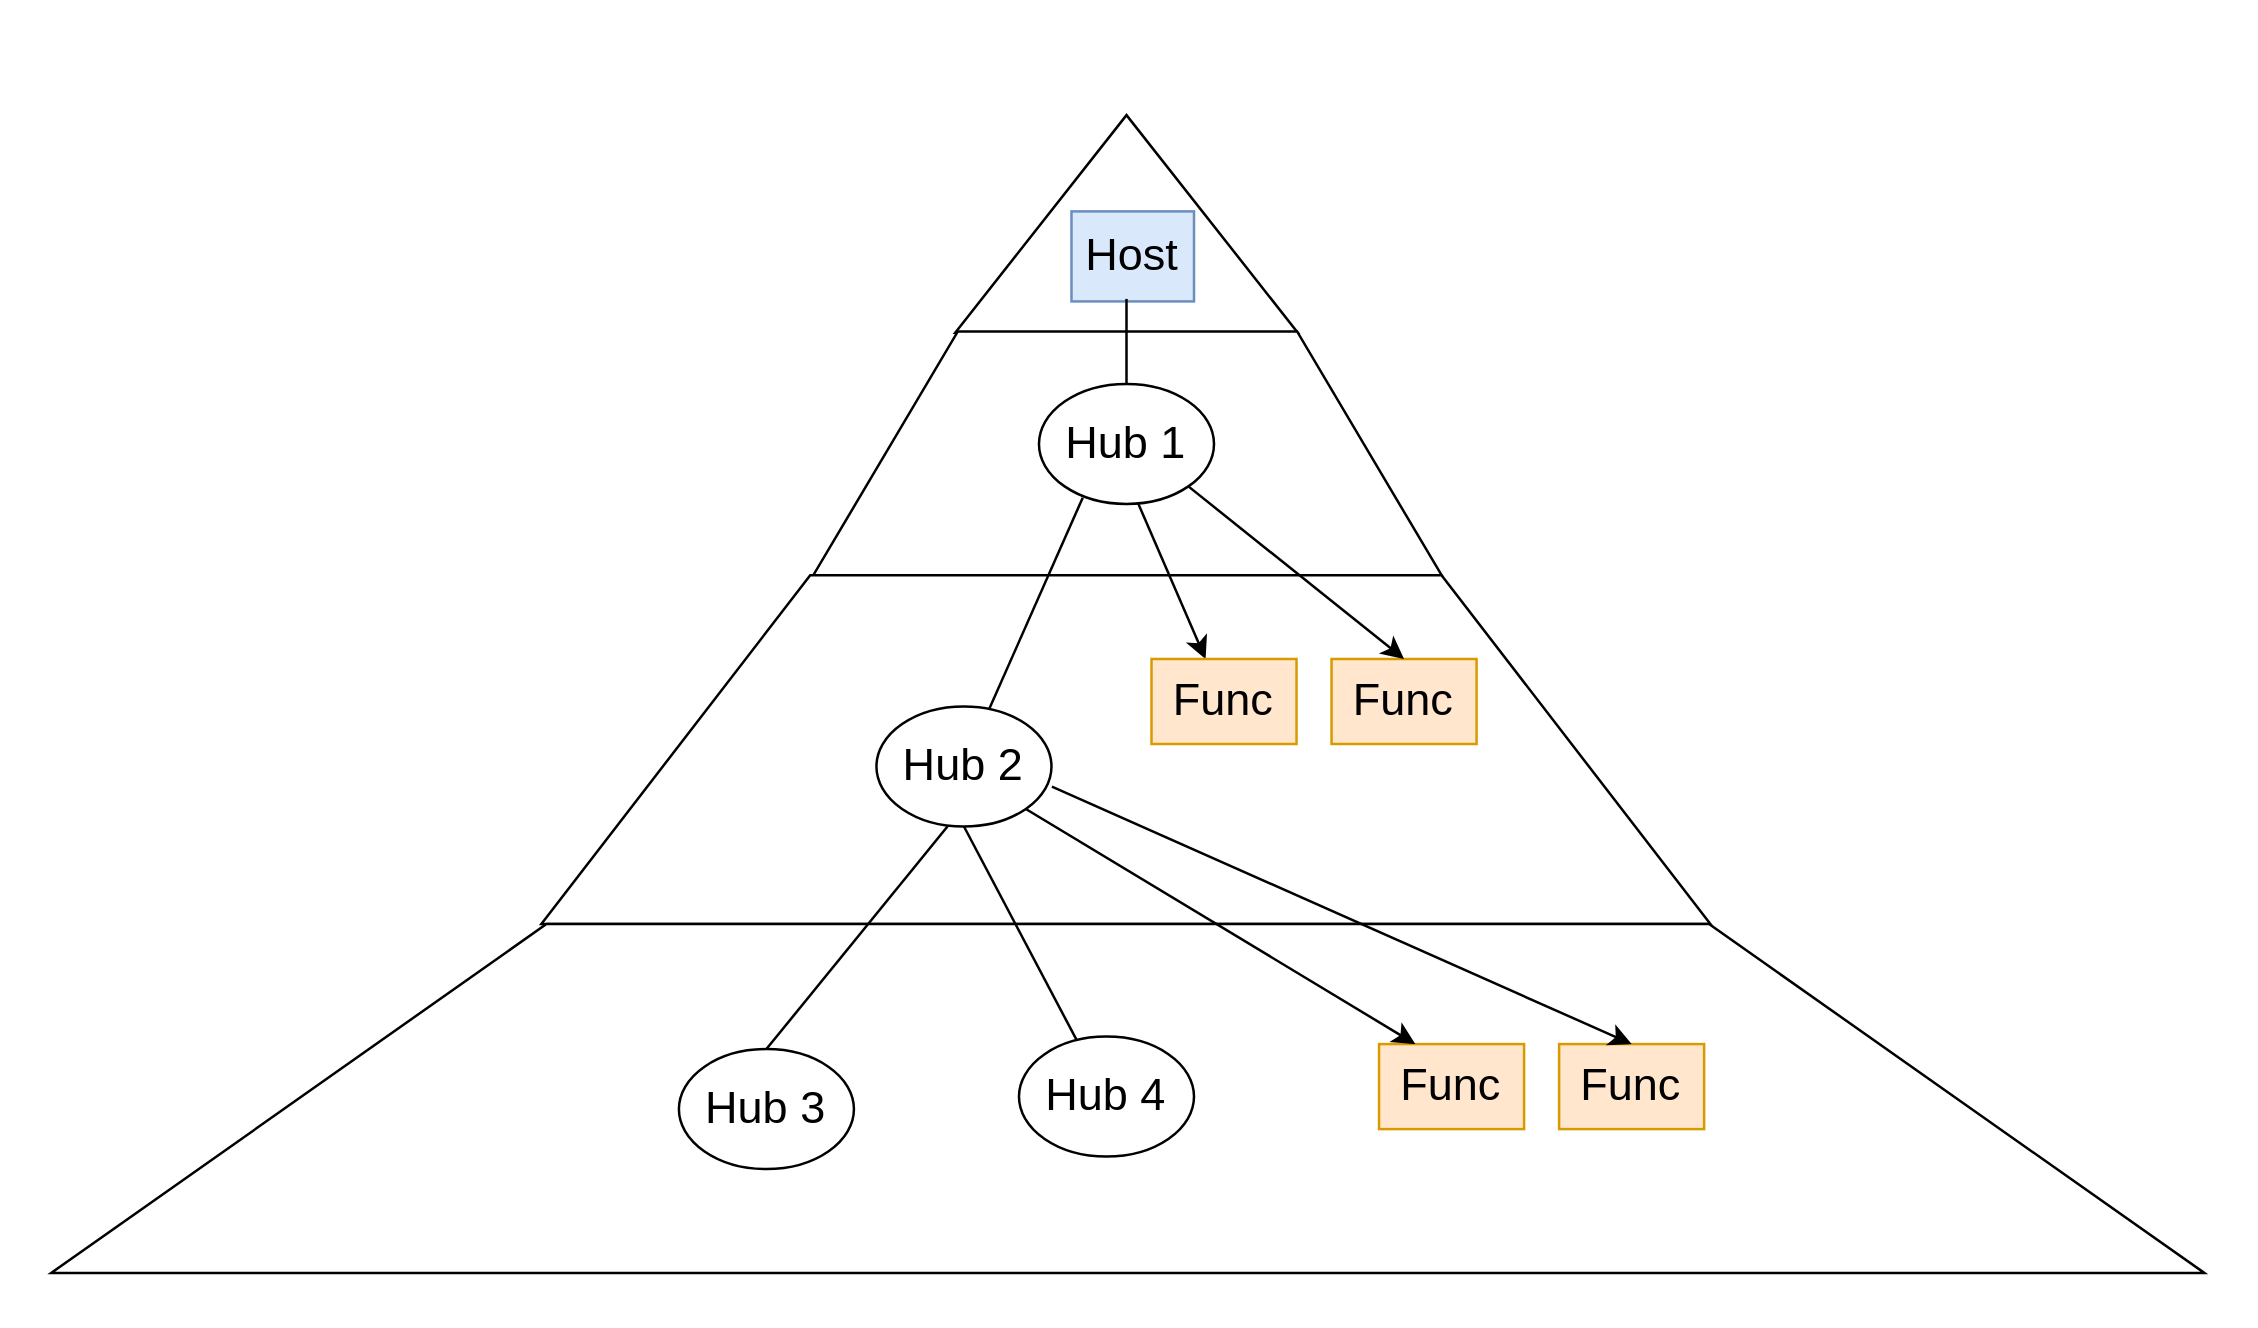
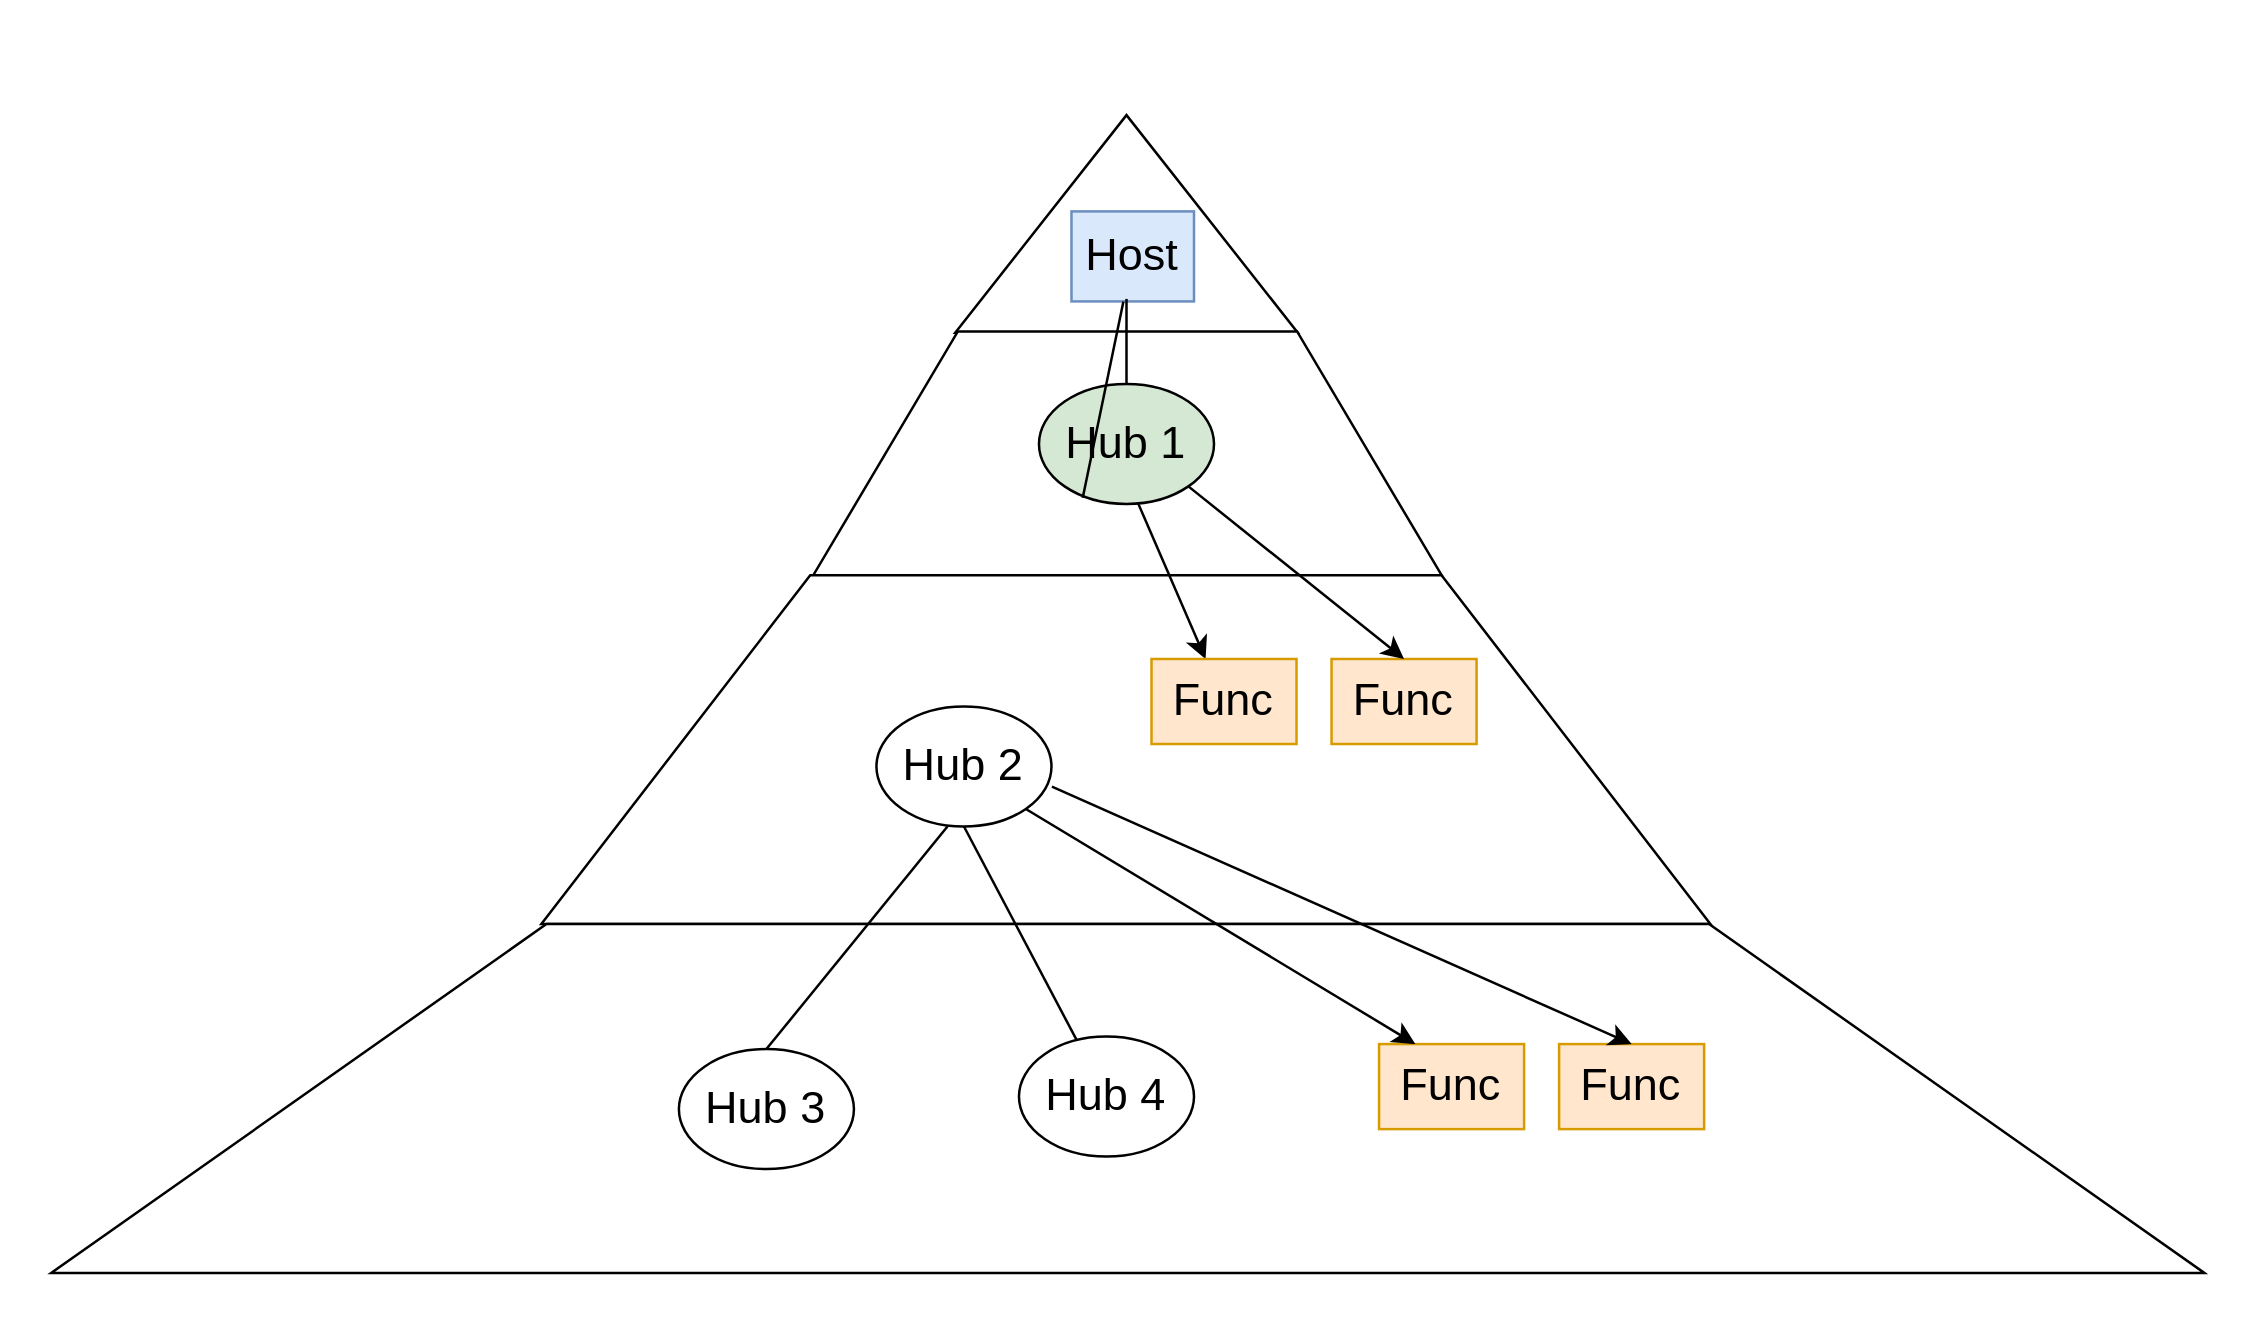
(1126, 444) -> (1126, 444)
(1036, 603) -> (1107, 380)
